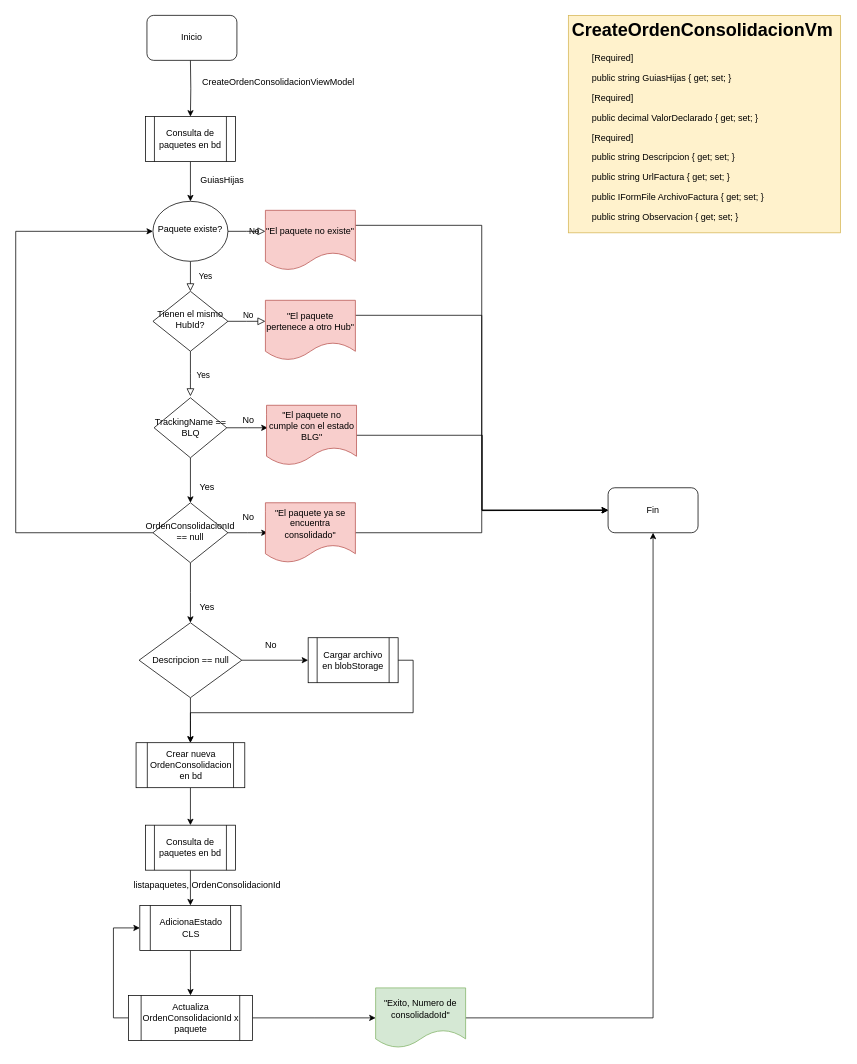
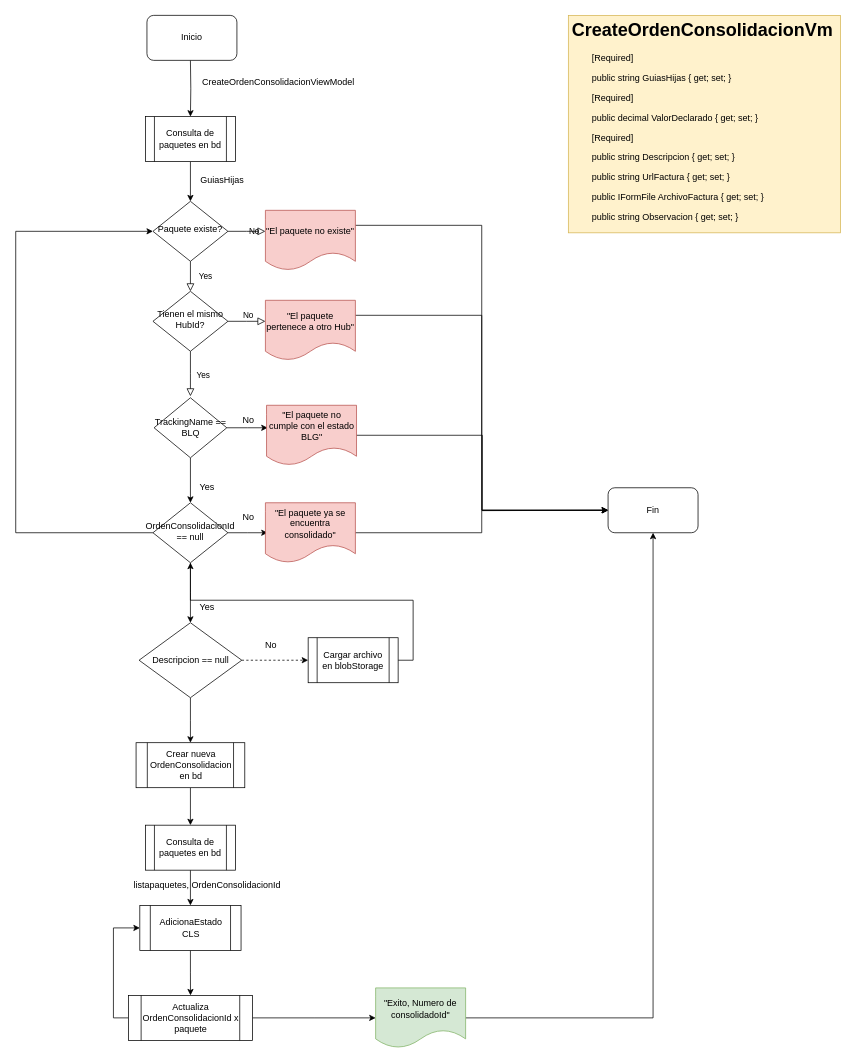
(190, 231) -> (190, 231)
(271, 660) -> (271, 660)
(330, 713) -> (334, 600)
